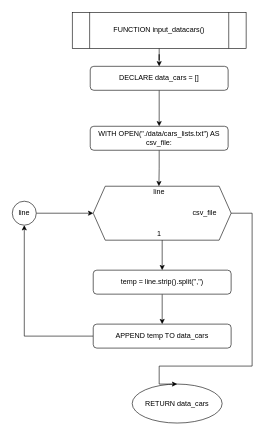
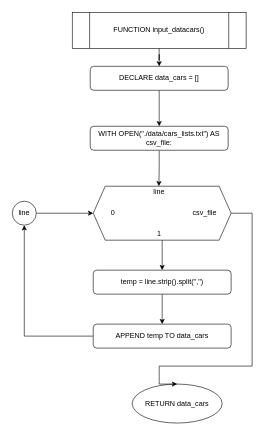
none -> (113, 213)
